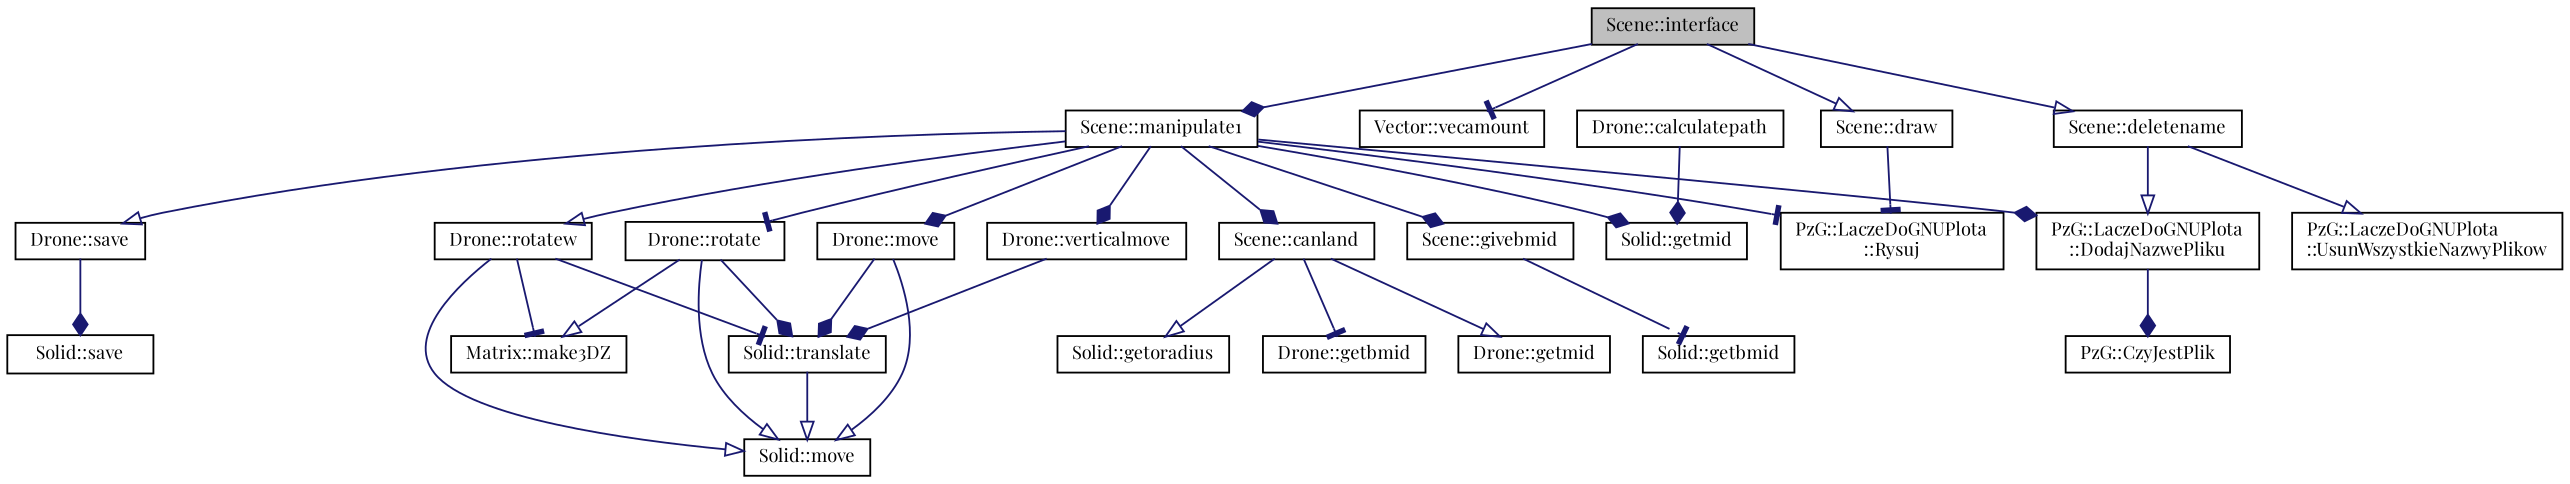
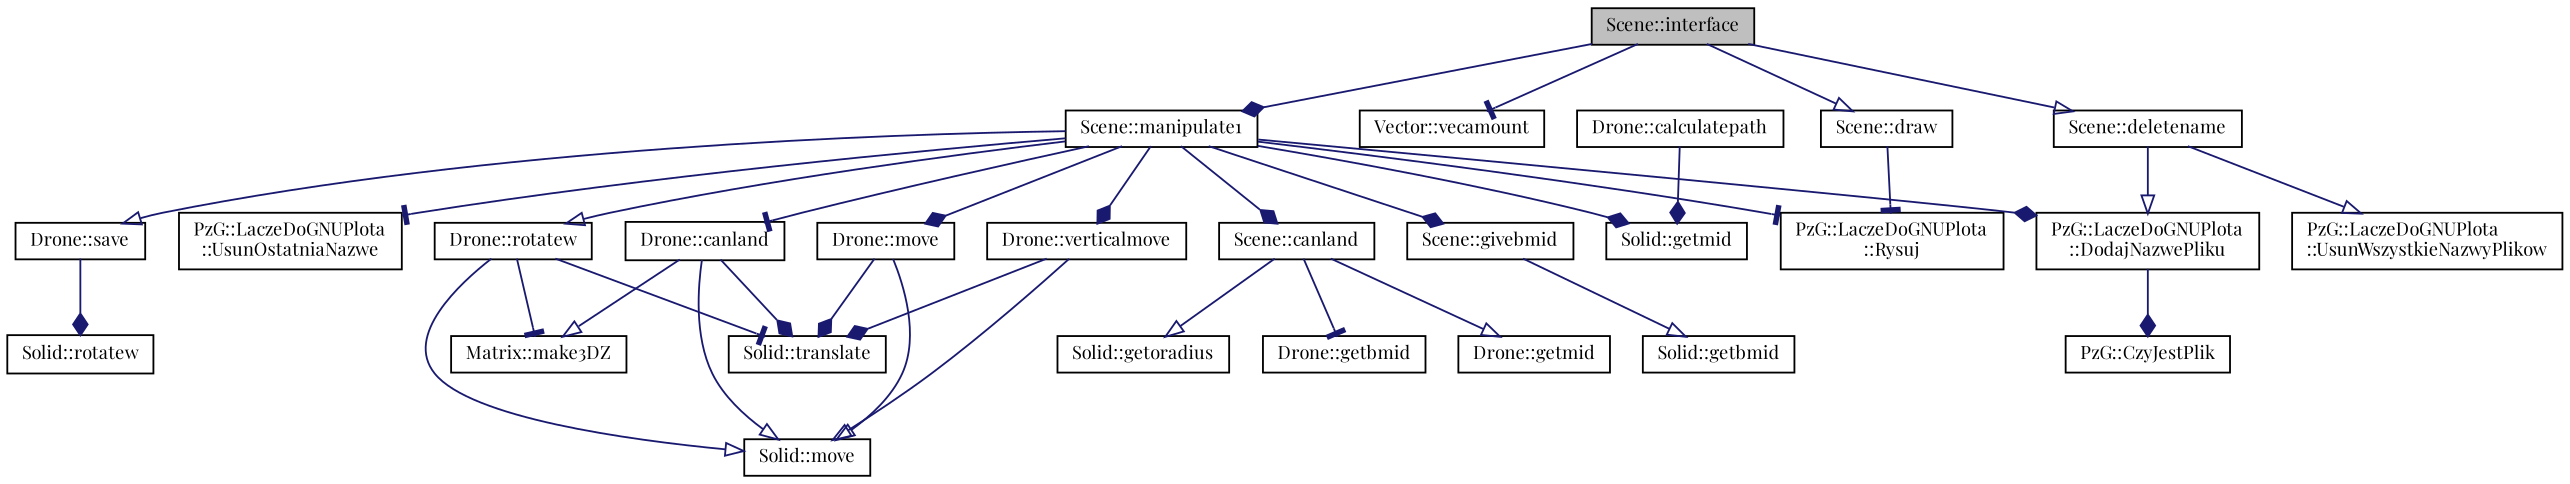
none -> (290, 241)
(705, 241) -> (705, 241)
(1596, 294) -> (1596, 294)
(80, 354) -> (80, 354)
(807, 396) -> (962, 349)
